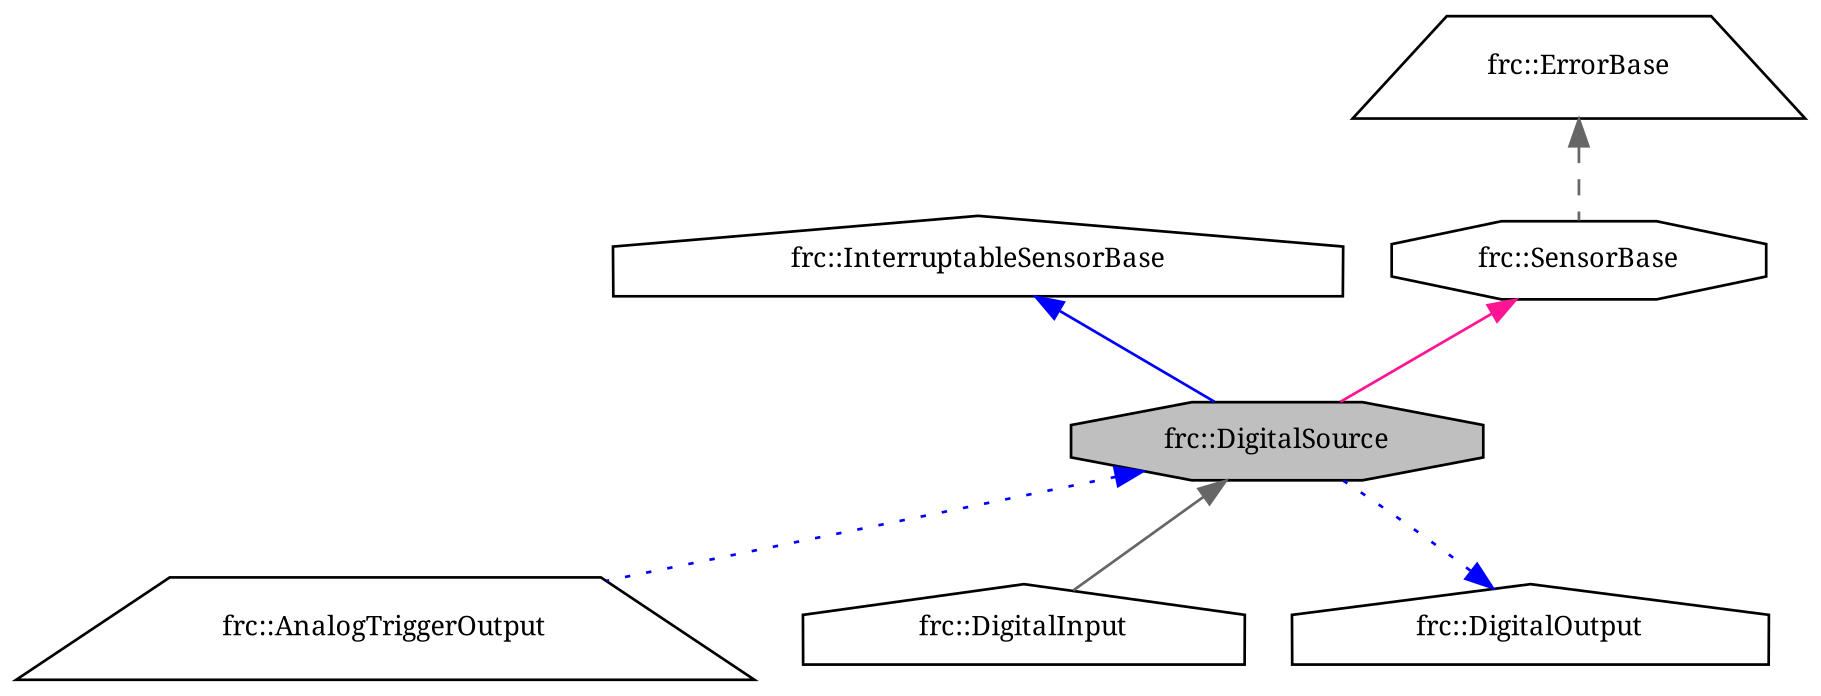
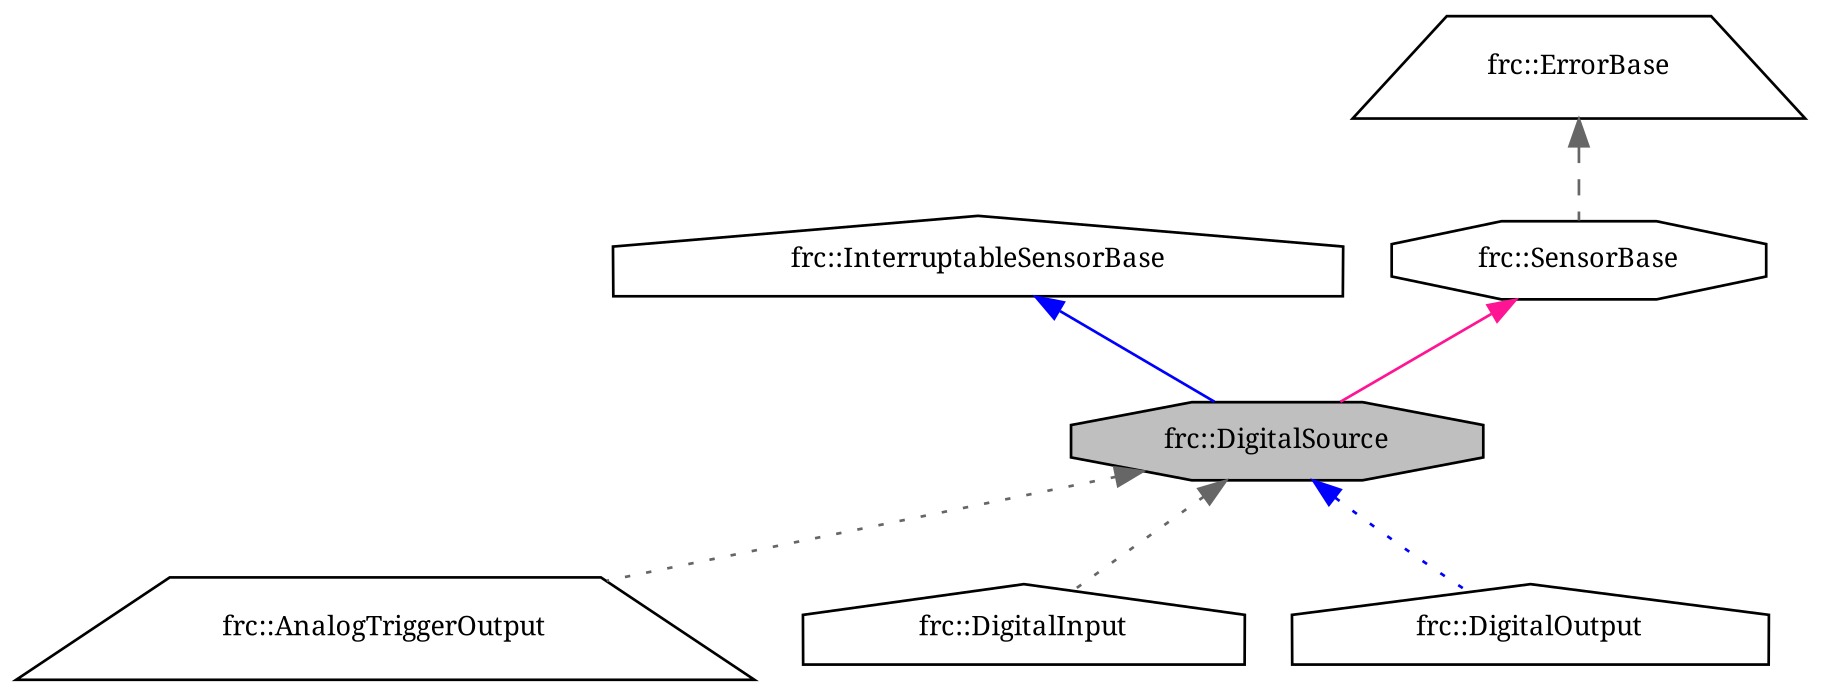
(1408, 525) -> (1401, 546)
(861, 529) -> (861, 529)
(1139, 544) -> (1139, 544)
